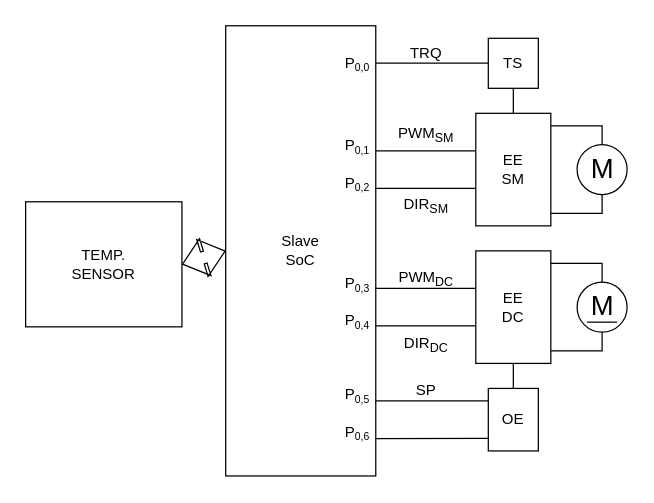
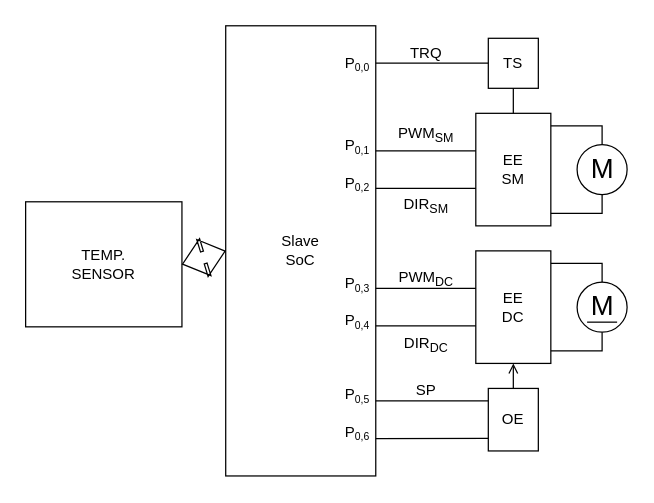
(513, 368) -> (513, 369)
